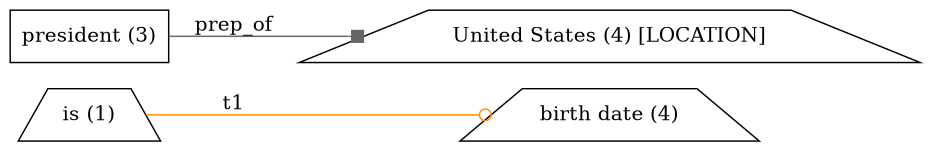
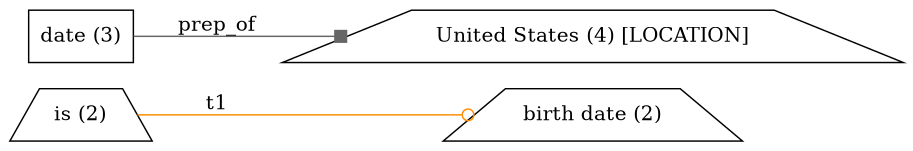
(89, 36) -> (81, 36)
(89, 115) -> (81, 115)
(610, 115) -> (593, 115)
